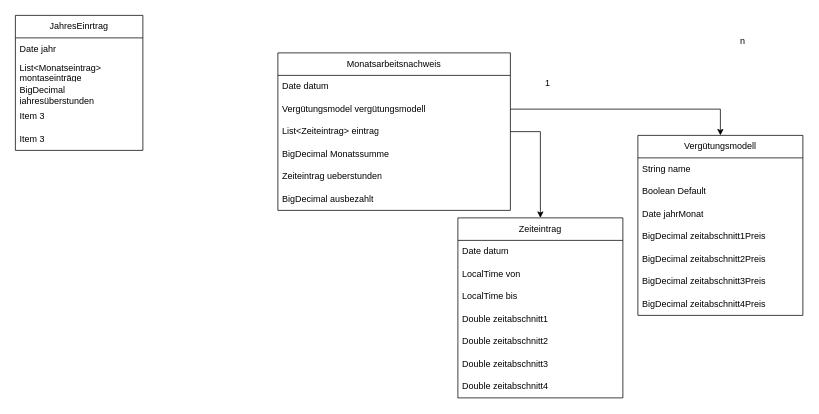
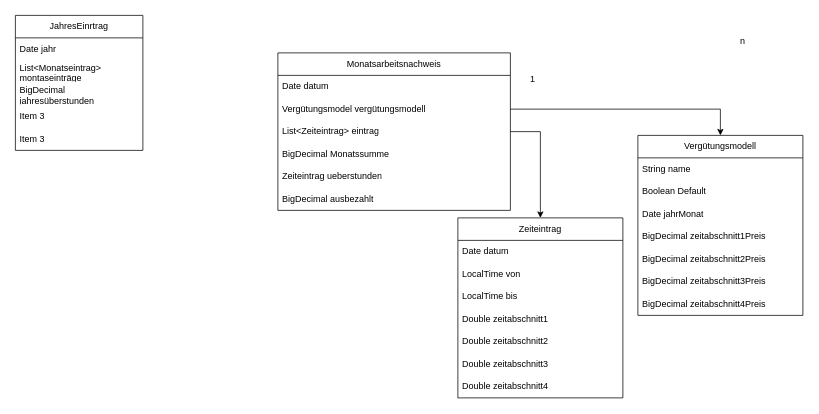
(548, 83) -> (533, 79)
